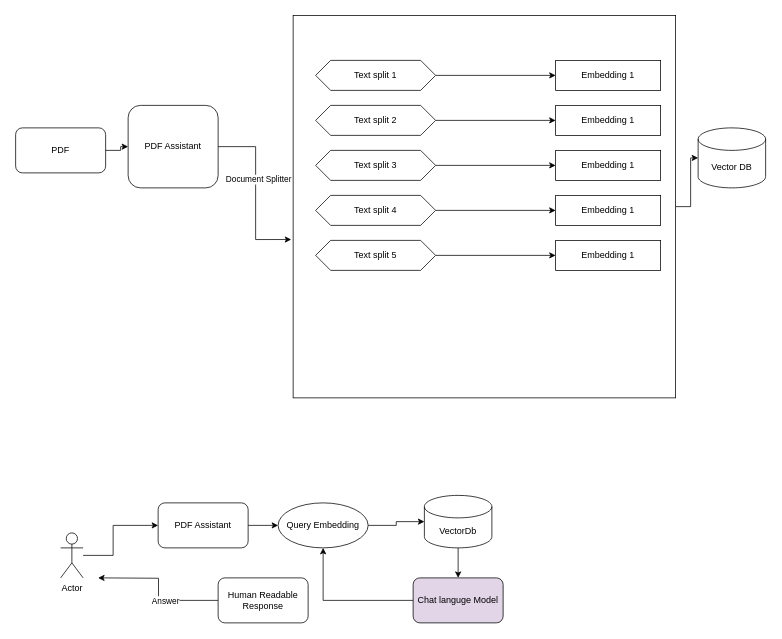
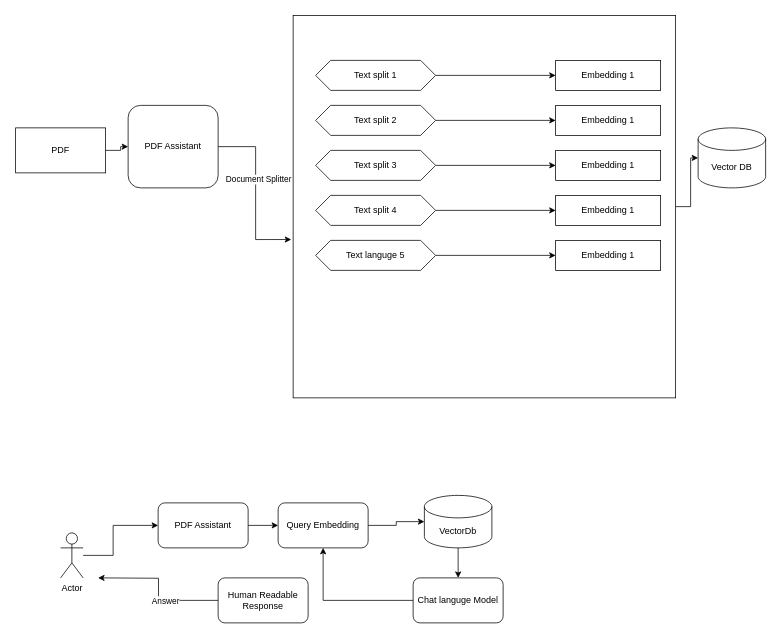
(60, 150) -> (60, 150)
(375, 255) -> (375, 255)
(323, 525) -> (323, 525)
(458, 600) -> (458, 600)
